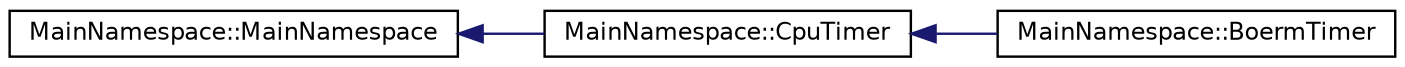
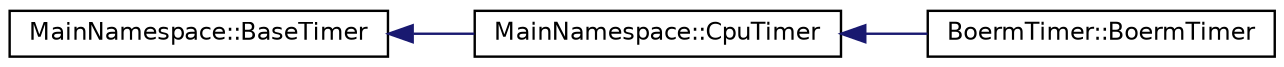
(234, 34) -> (199, 34)
(1196, 34) -> (1101, 34)
